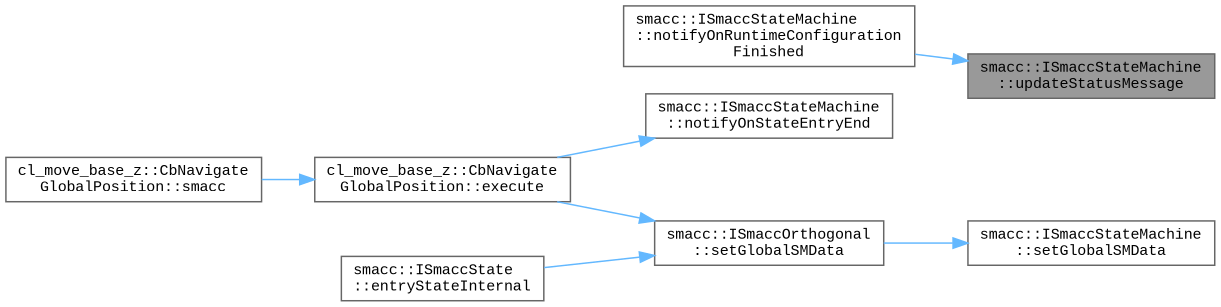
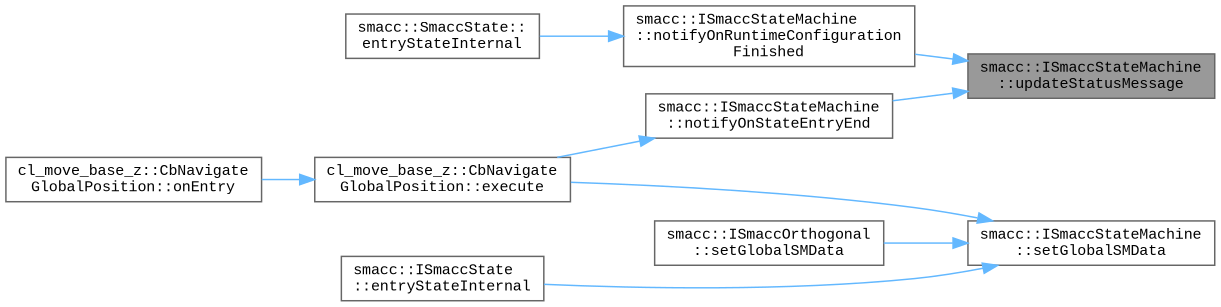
none -> (443, 36)
none -> (923, 97)
(134, 180) -> (134, 180)
(599, 210) -> (775, 193)
(592, 262) -> (764, 287)
